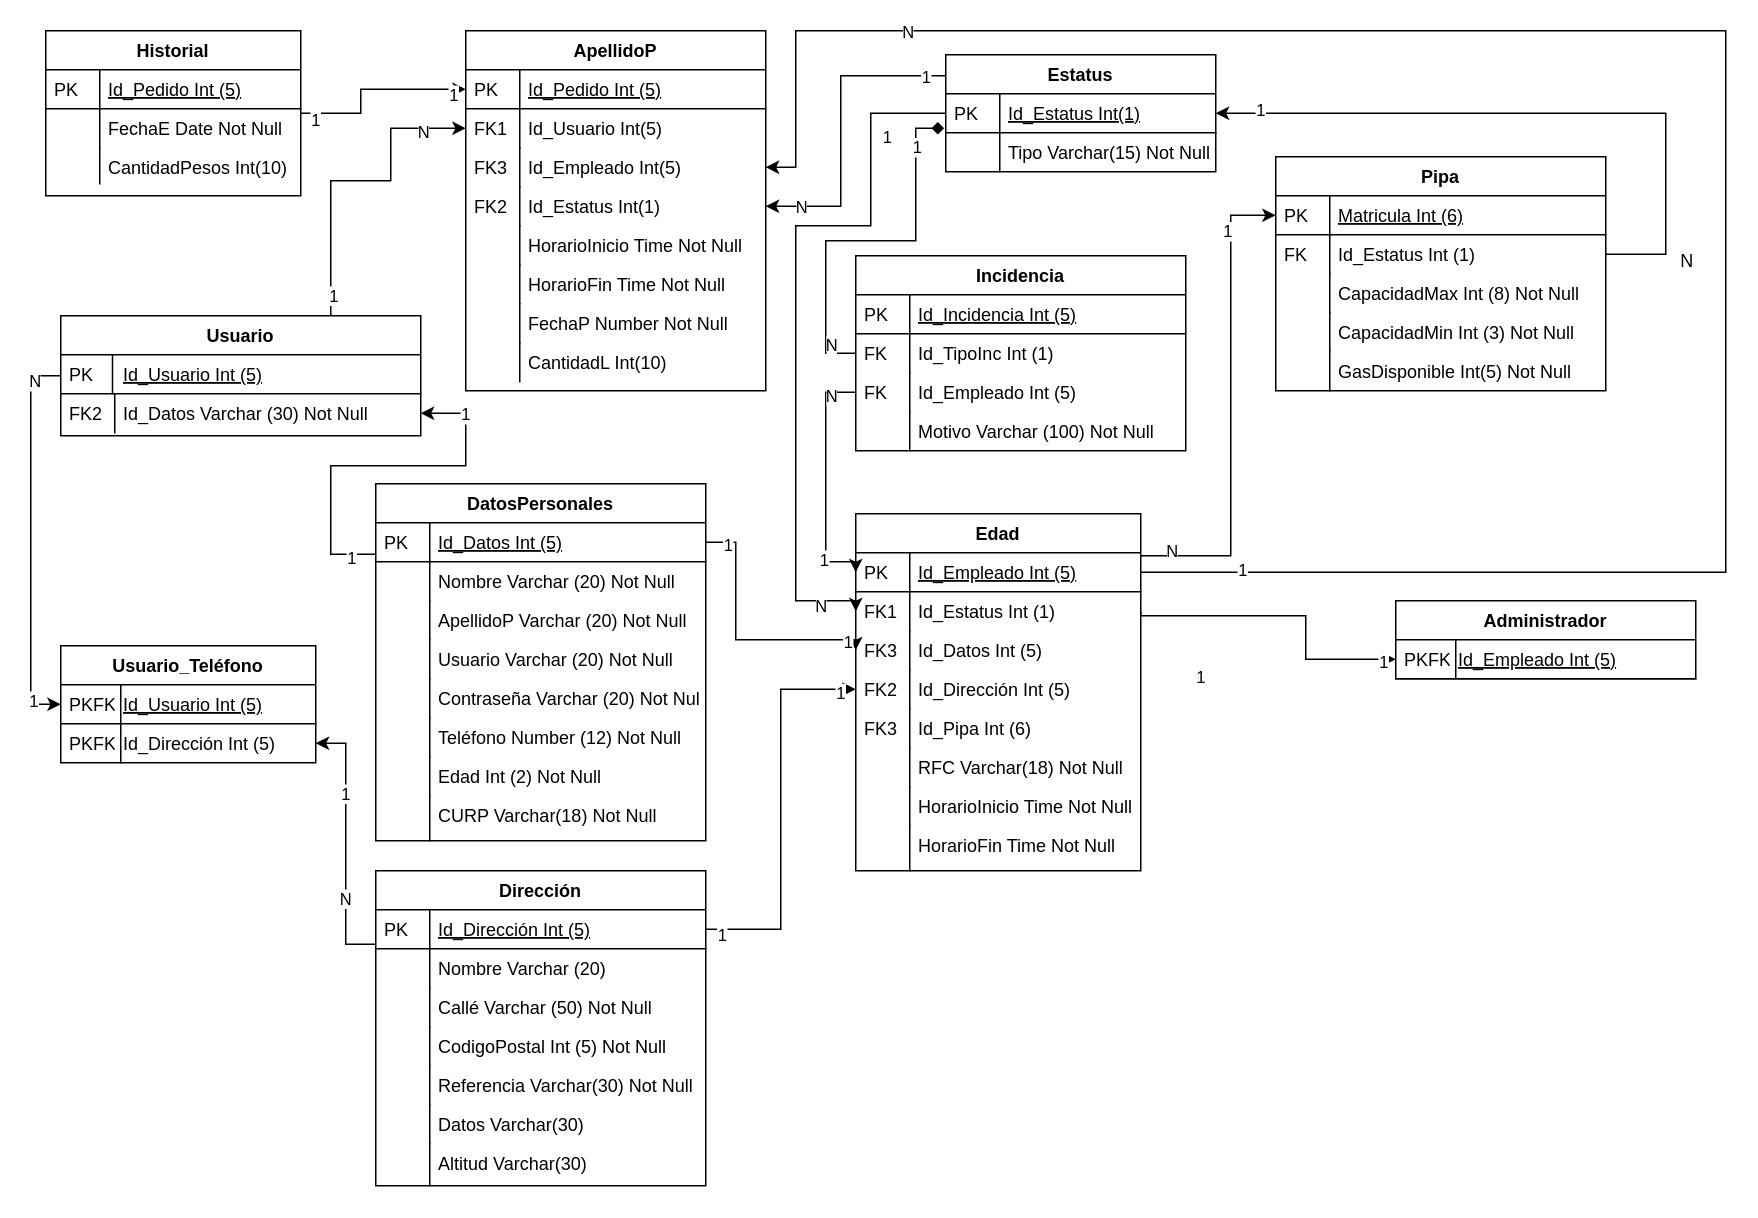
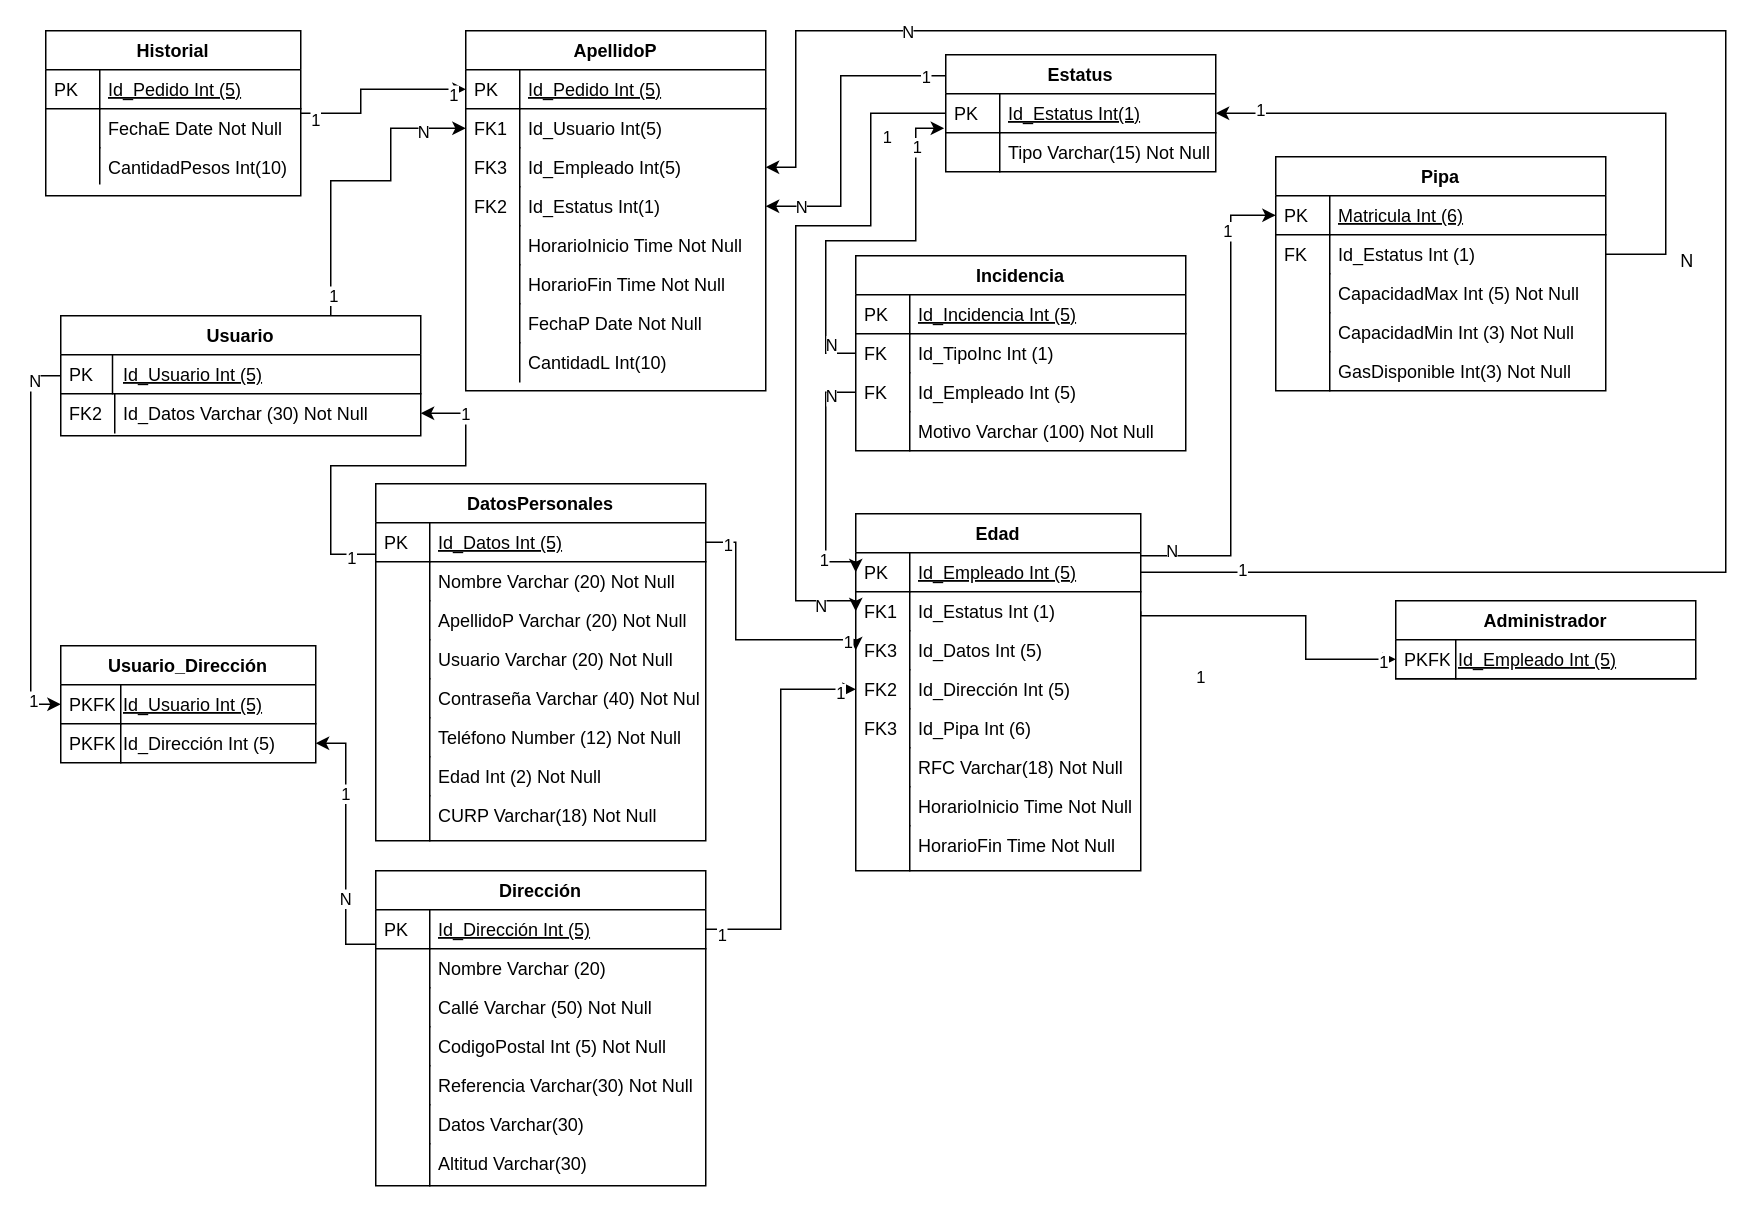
(932, 128) -> (932, 128)
(1468, 294) -> (1468, 294)
(627, 324) -> (617, 324)
(1465, 372) -> (1465, 372)
(188, 666) -> (188, 666)
(585, 699) -> (585, 699)
